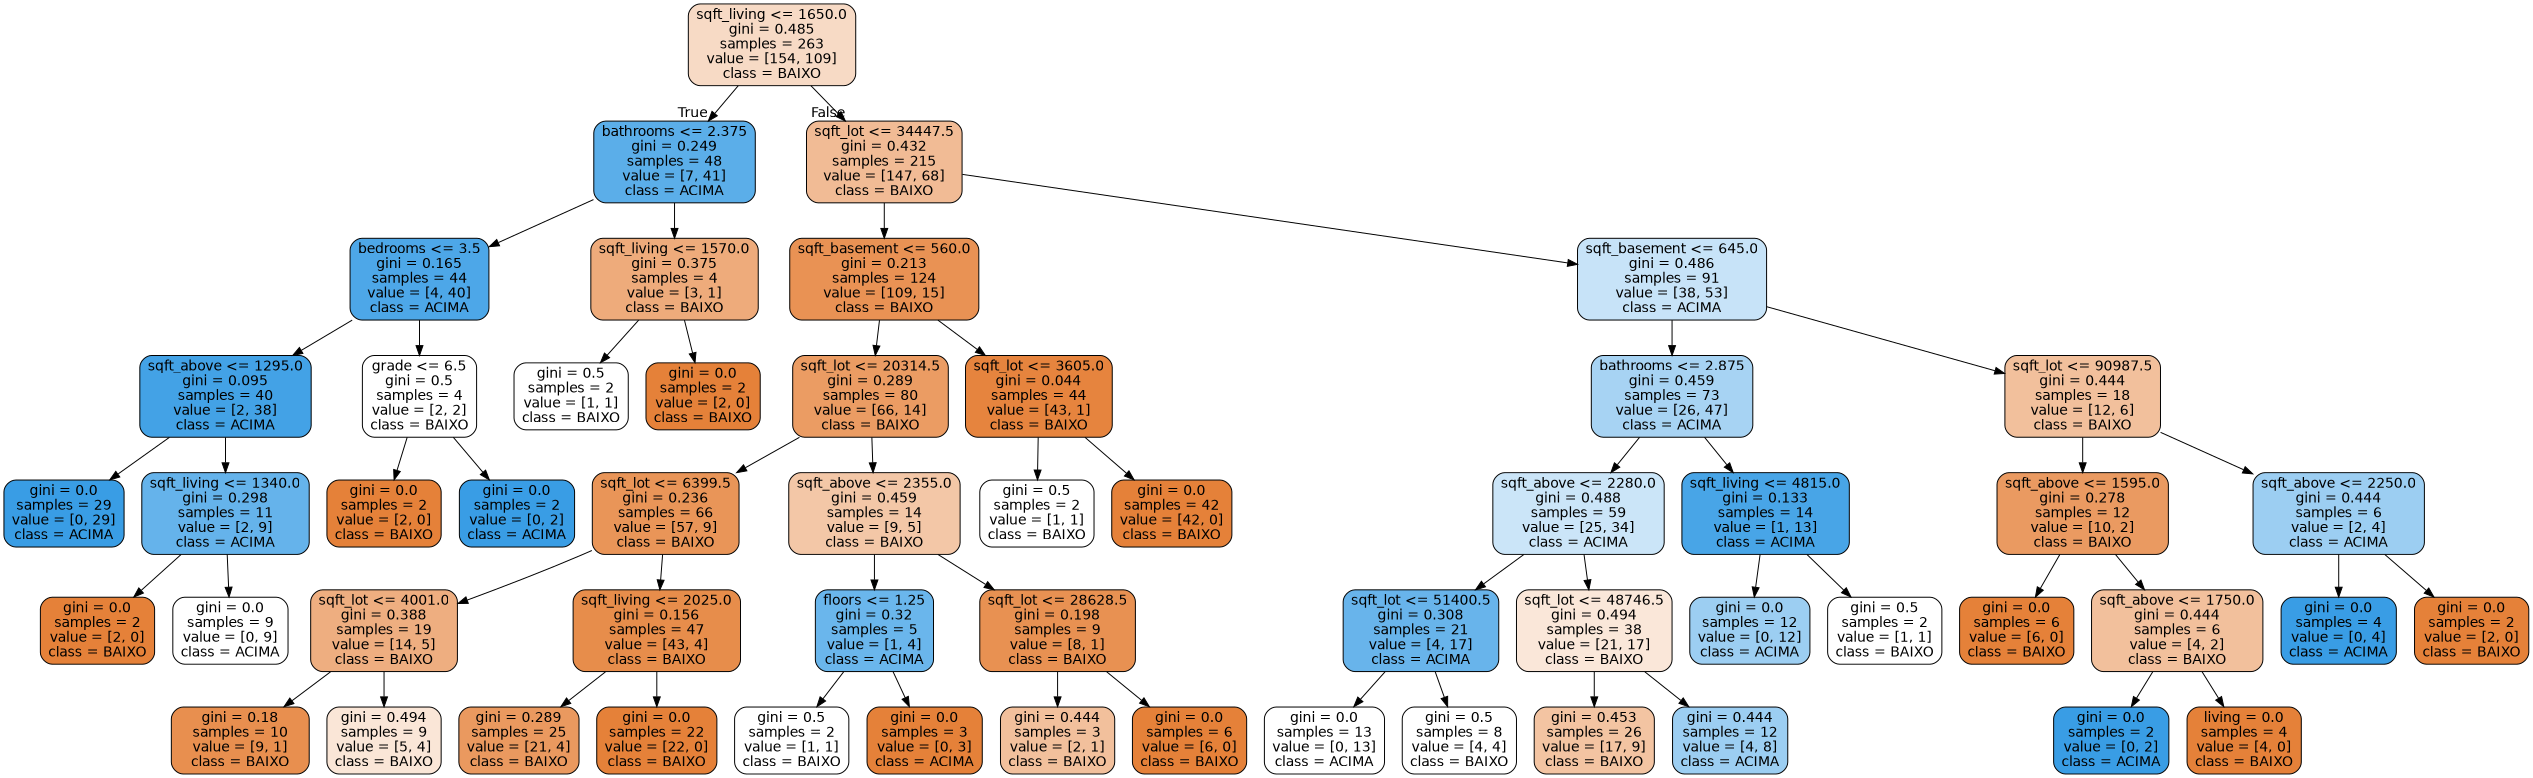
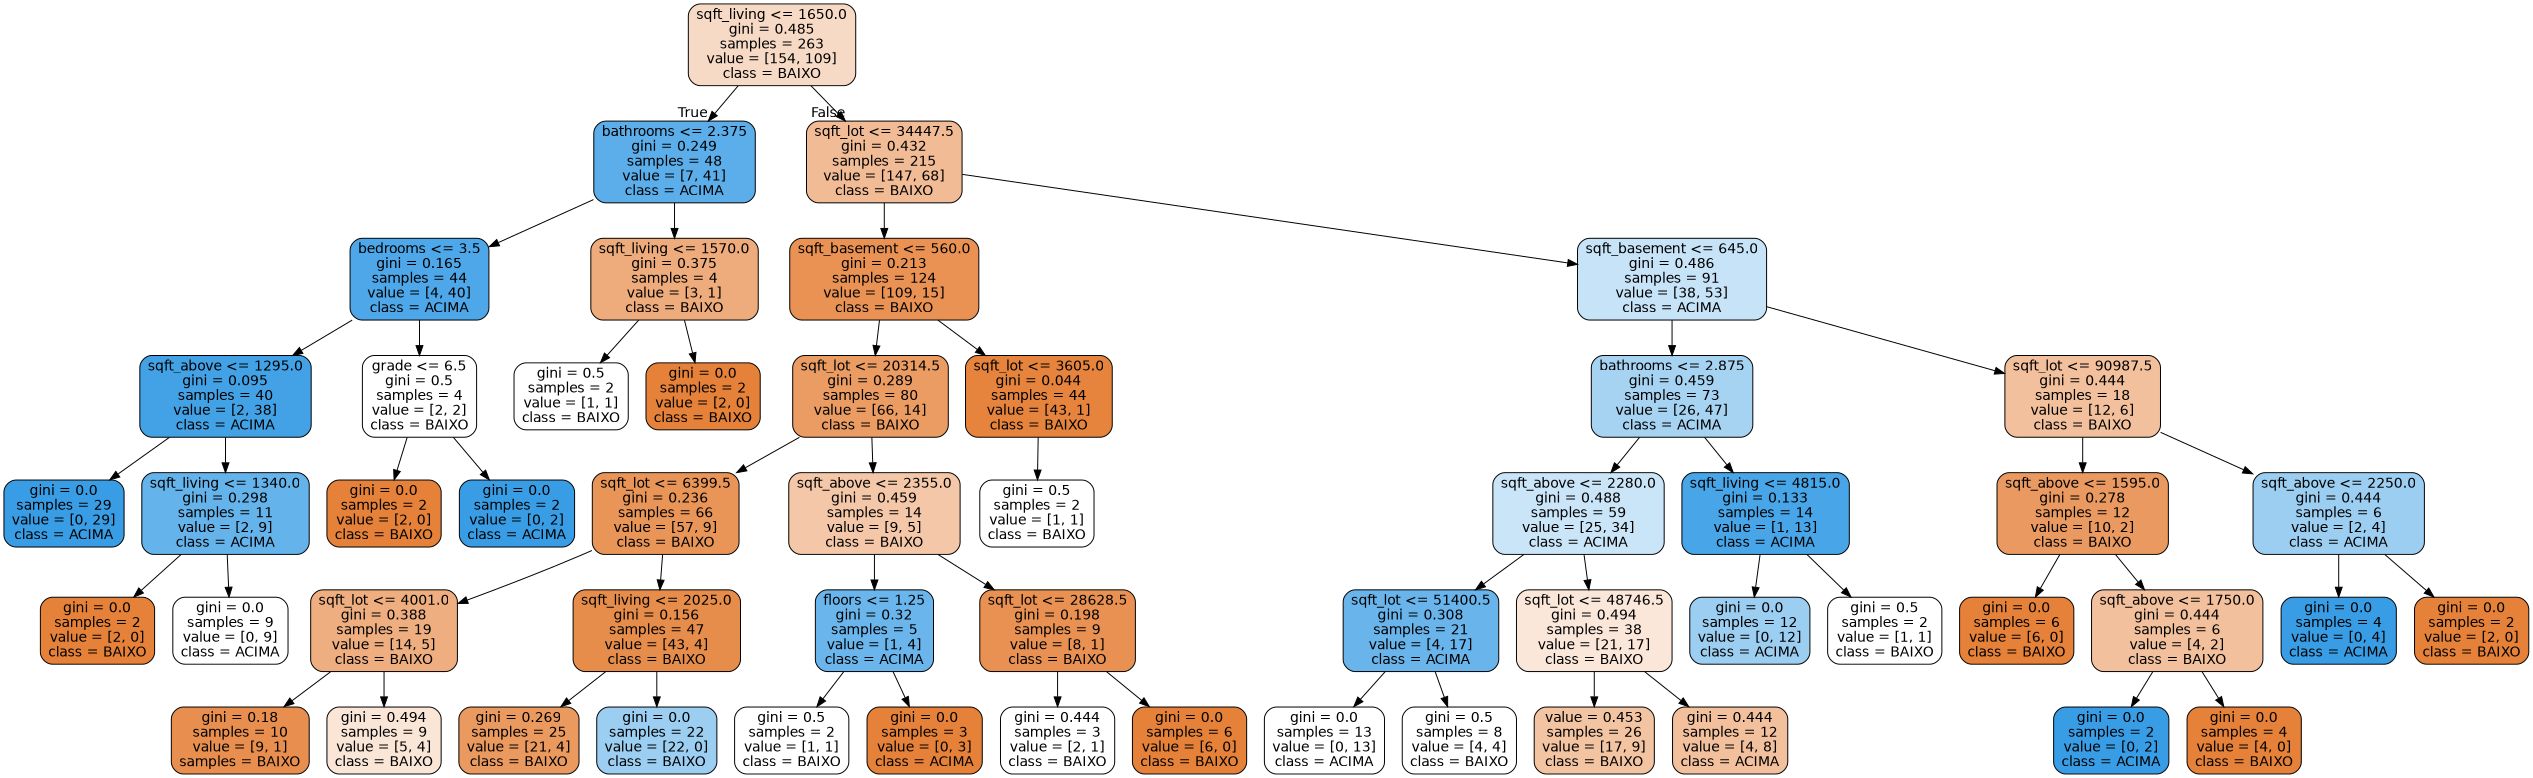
(1172, 514) -> none
(240, 741) -> (240, 741)
(519, 741) -> (519, 741)
(657, 741) -> (657, 741)
(1058, 741) -> (1058, 741)
(1594, 741) -> (1594, 741)
(1730, 741) -> (1730, 741)
(2244, 741) -> (2244, 741)
